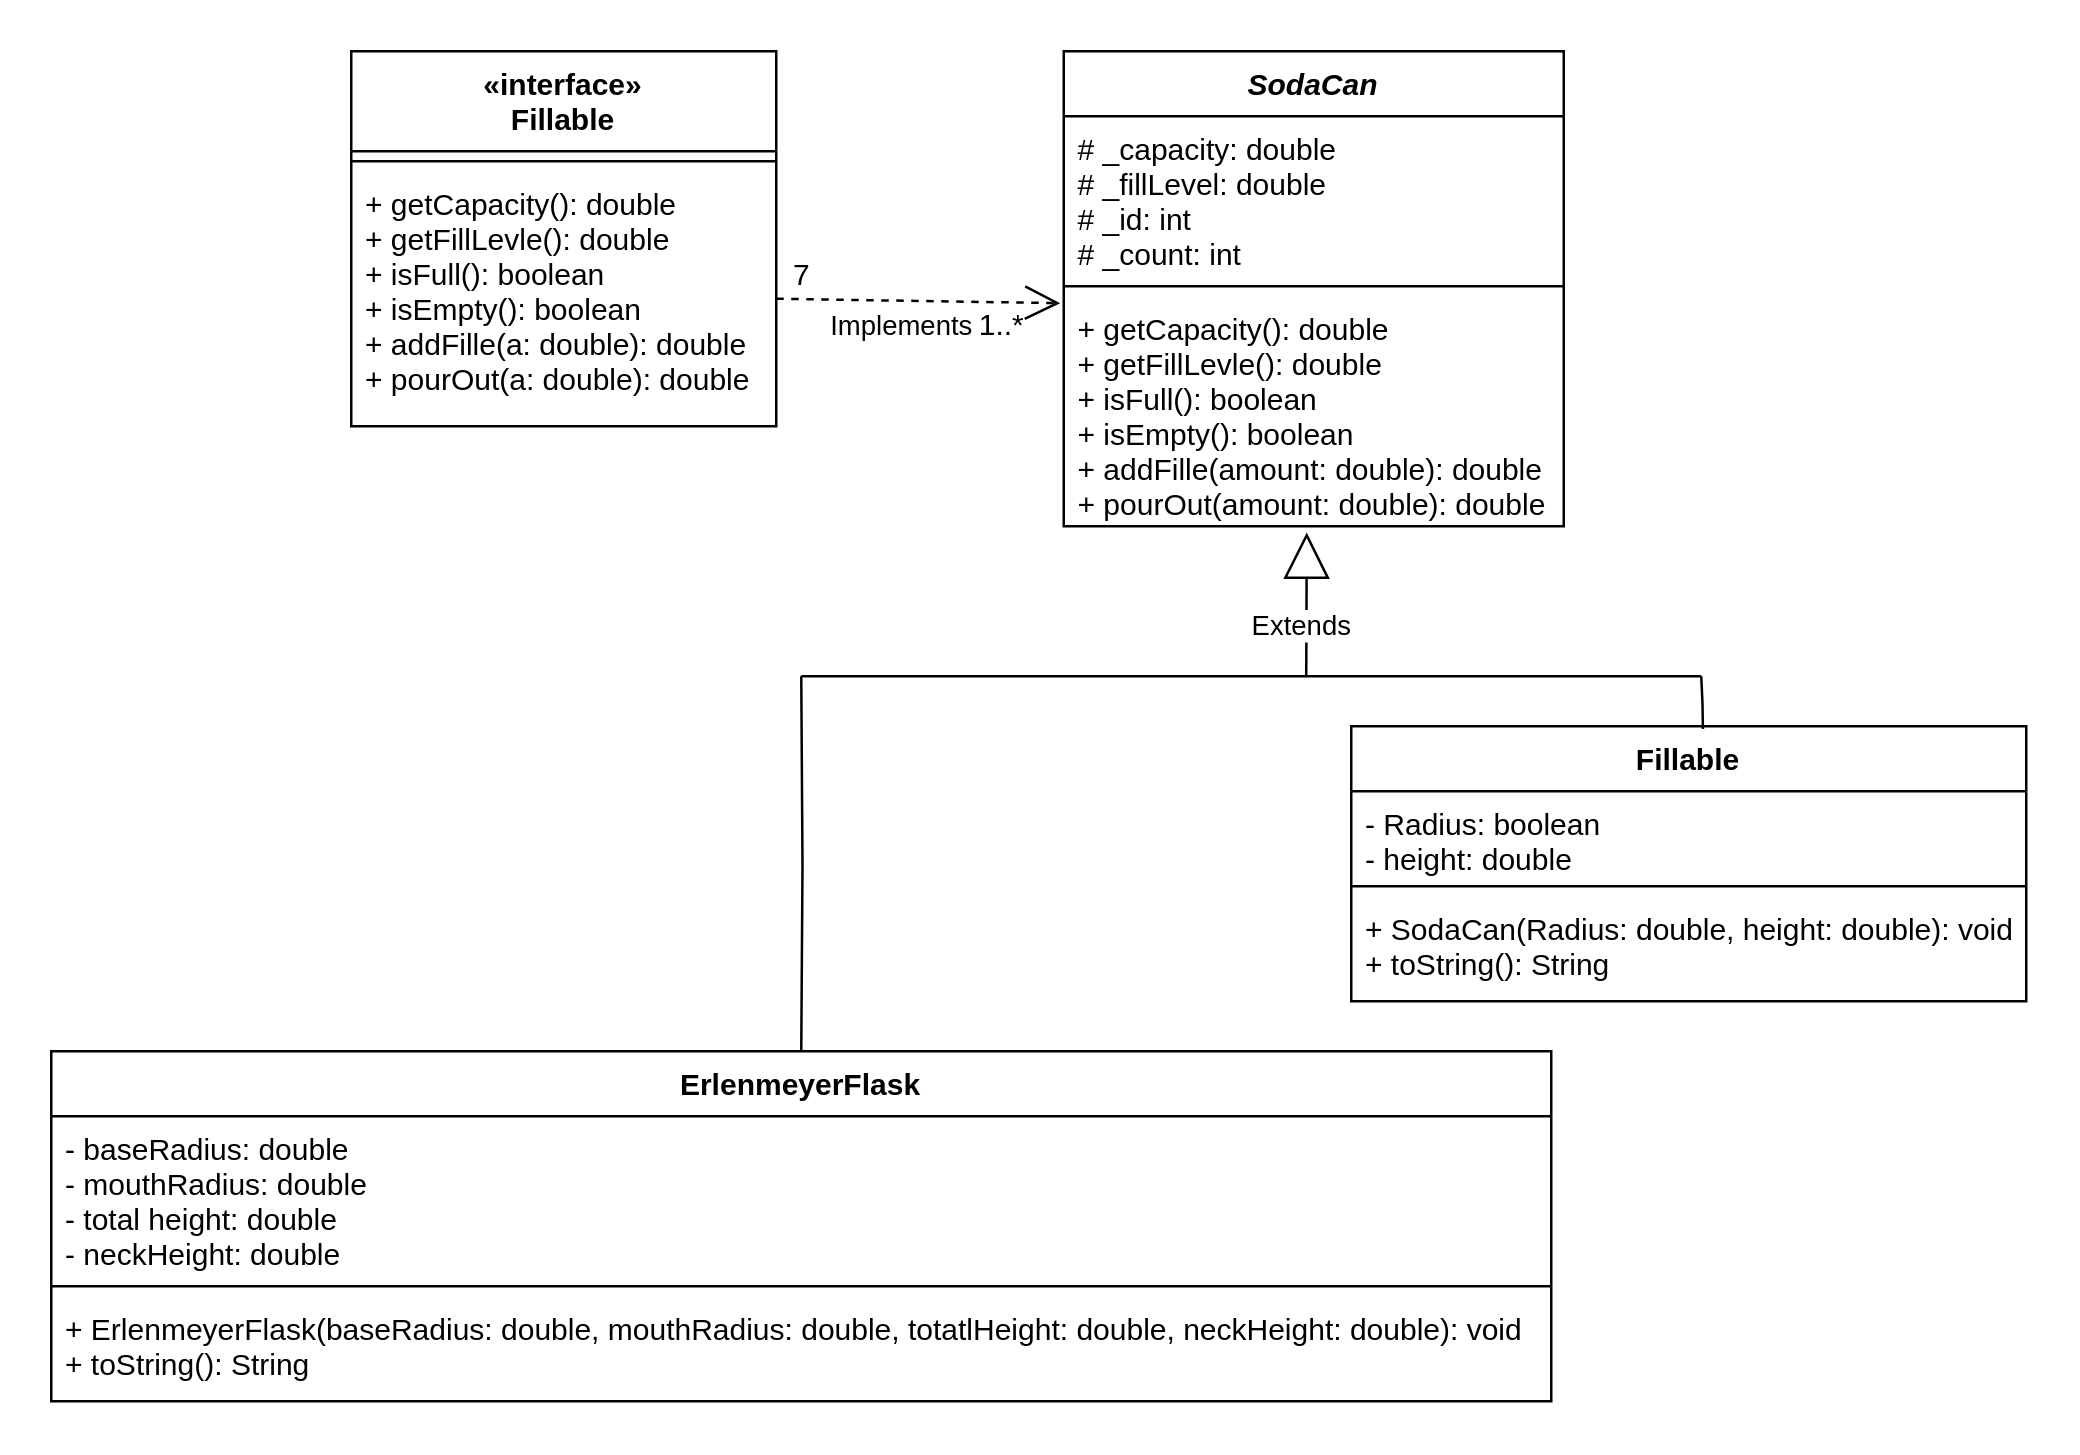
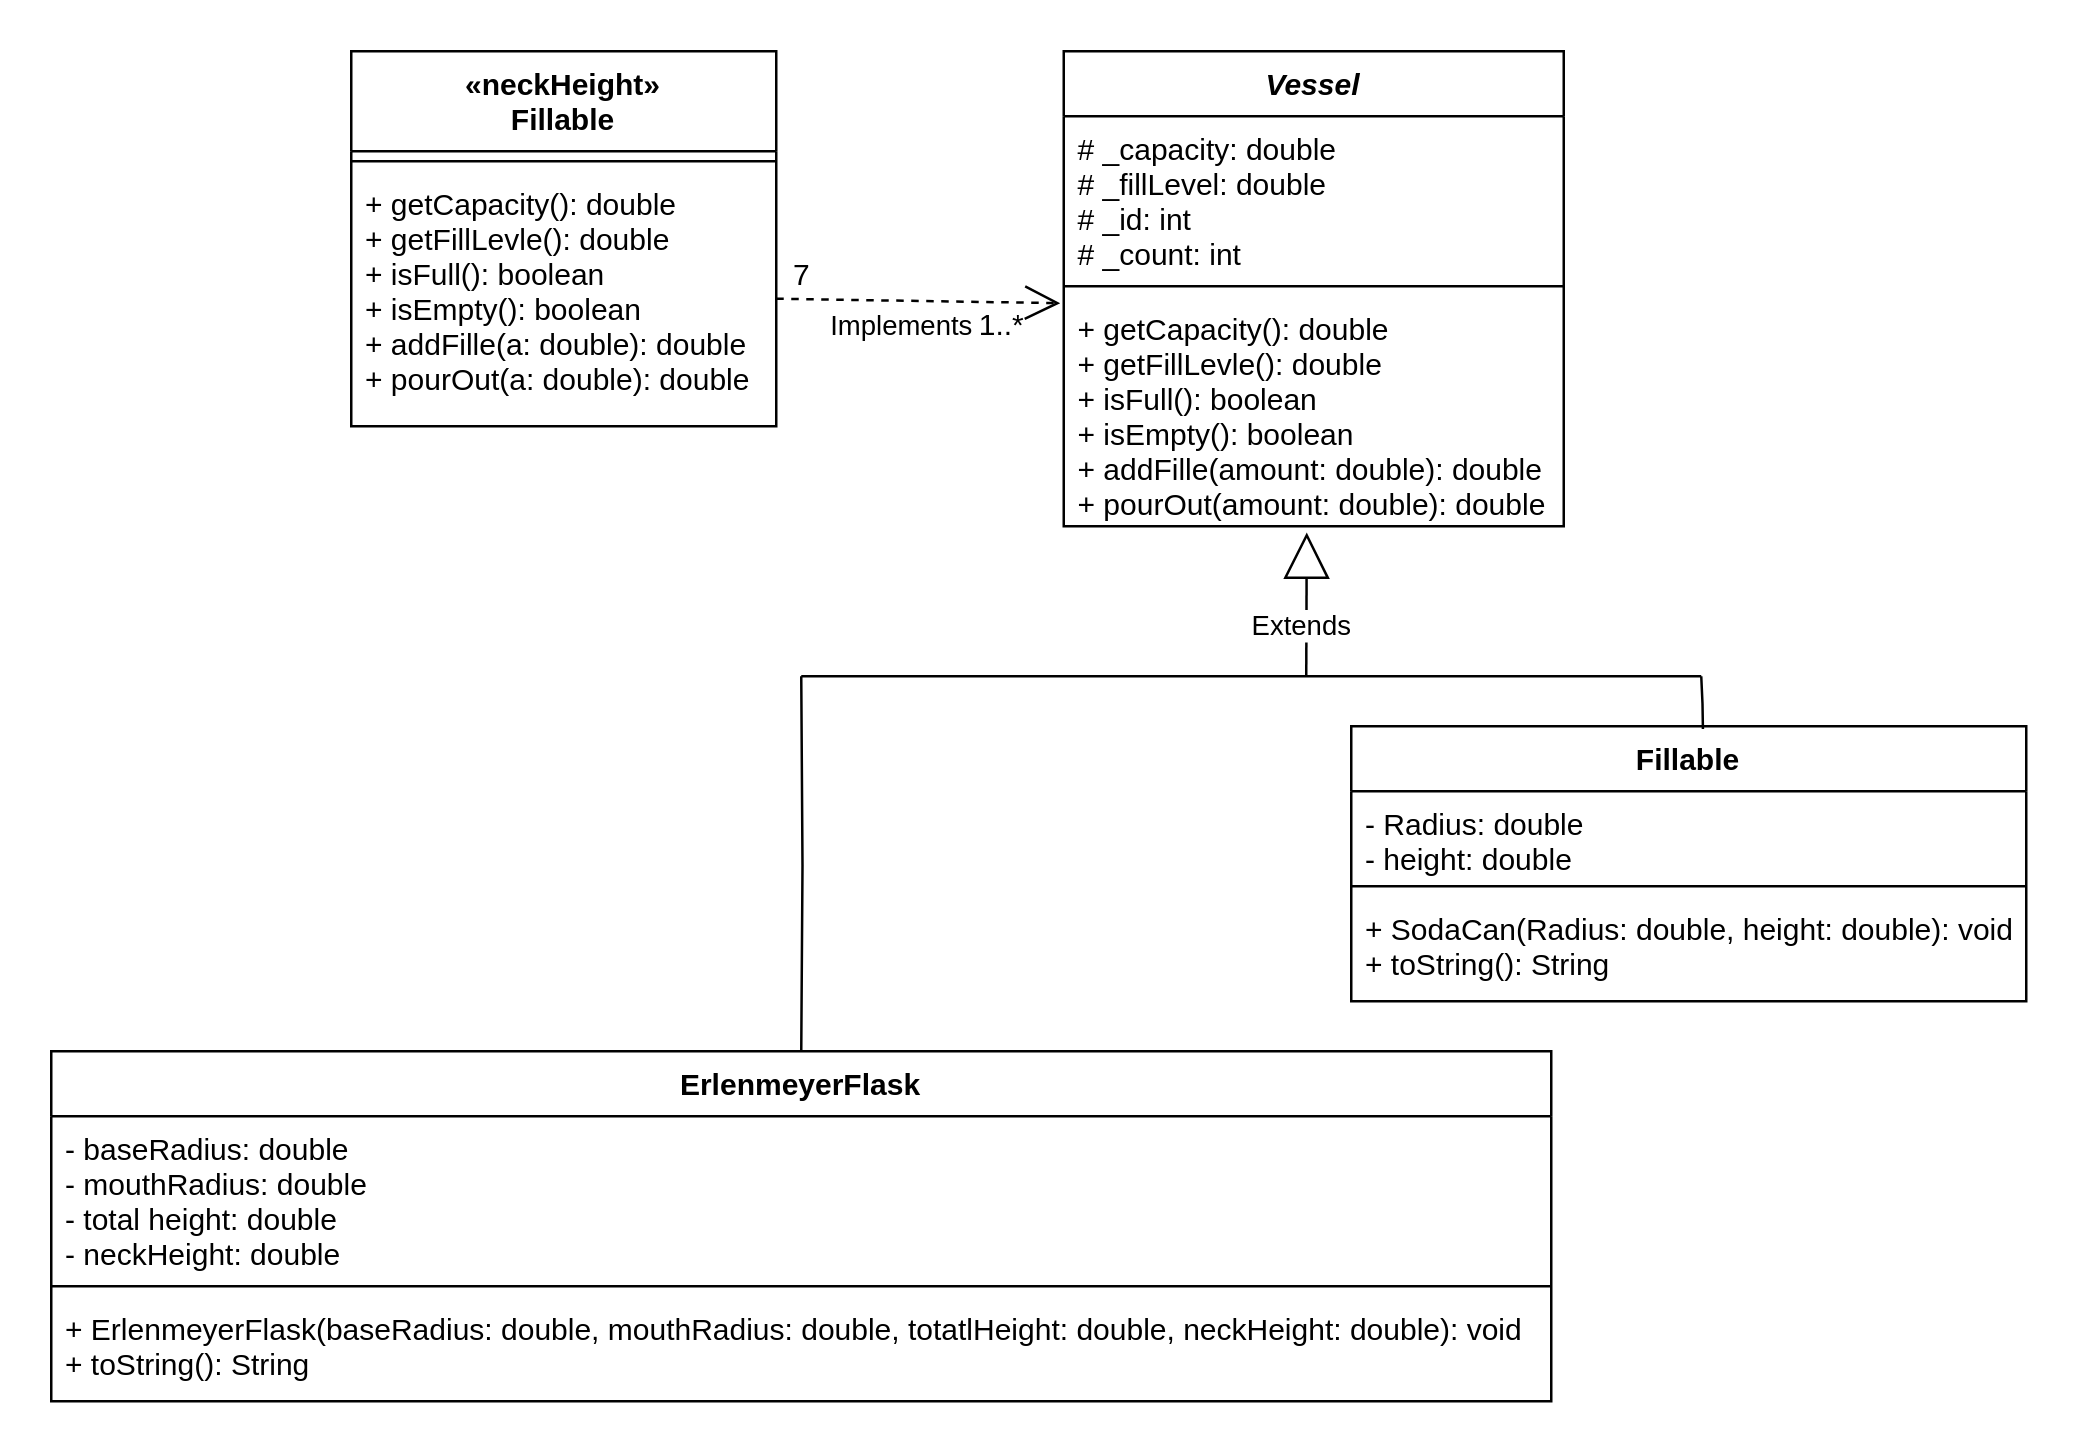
(563, 85) -> (563, 85)
(1313, 85) -> (1313, 85)
(1488, 825) -> (1480, 825)
